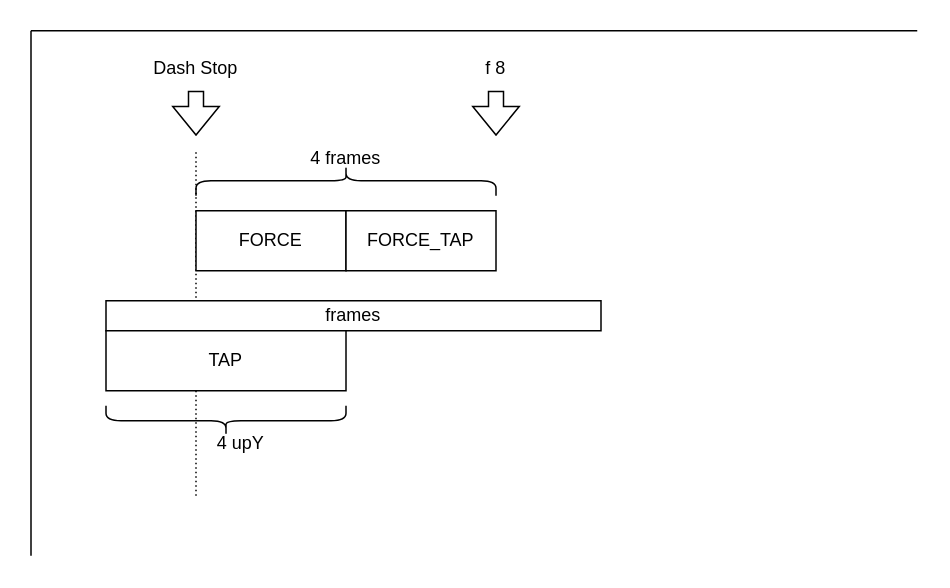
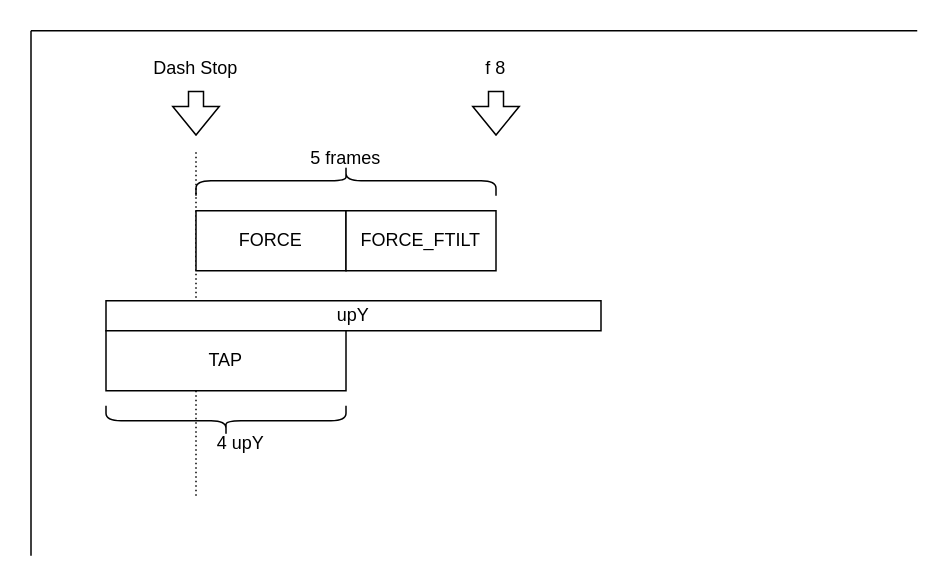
(346, 158) -> (346, 158)
(421, 241) -> (421, 241)
(353, 316) -> (353, 316)
